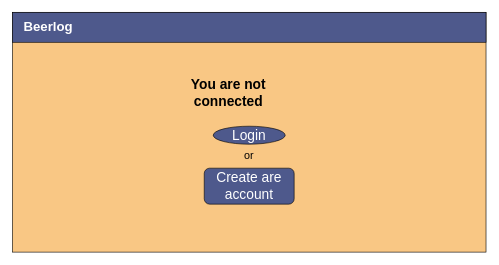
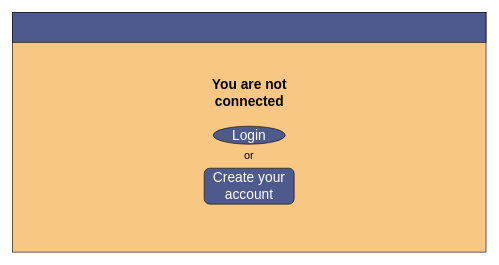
(48, 27) -> none
(228, 93) -> (249, 93)
(249, 186) -> (249, 186)
